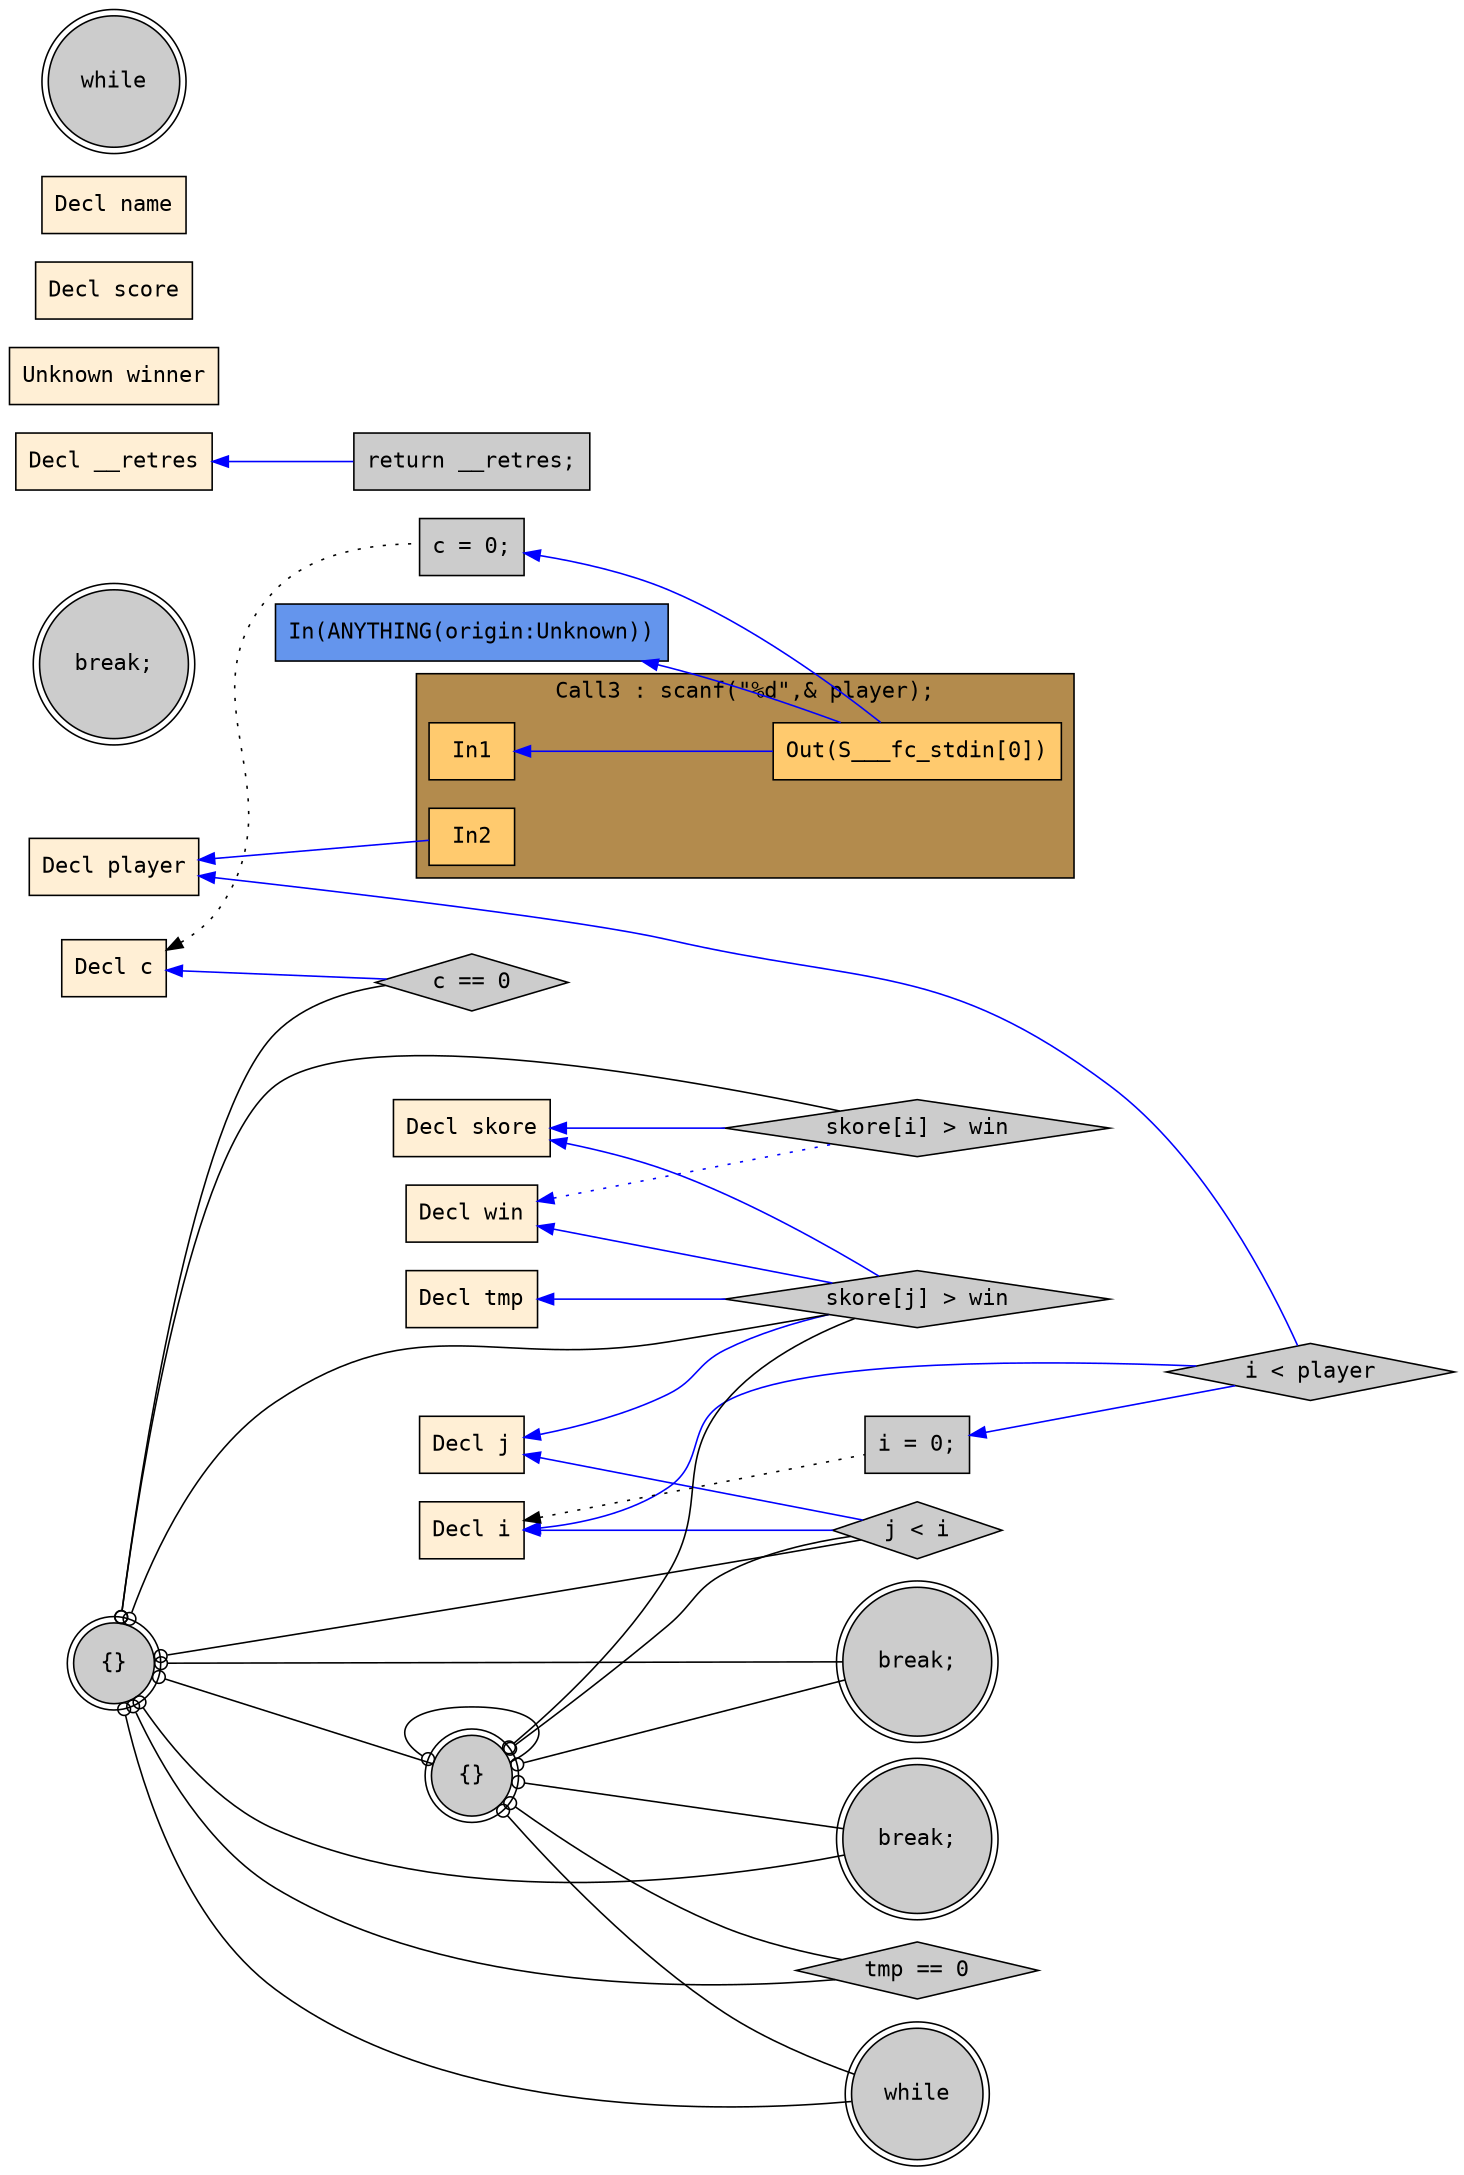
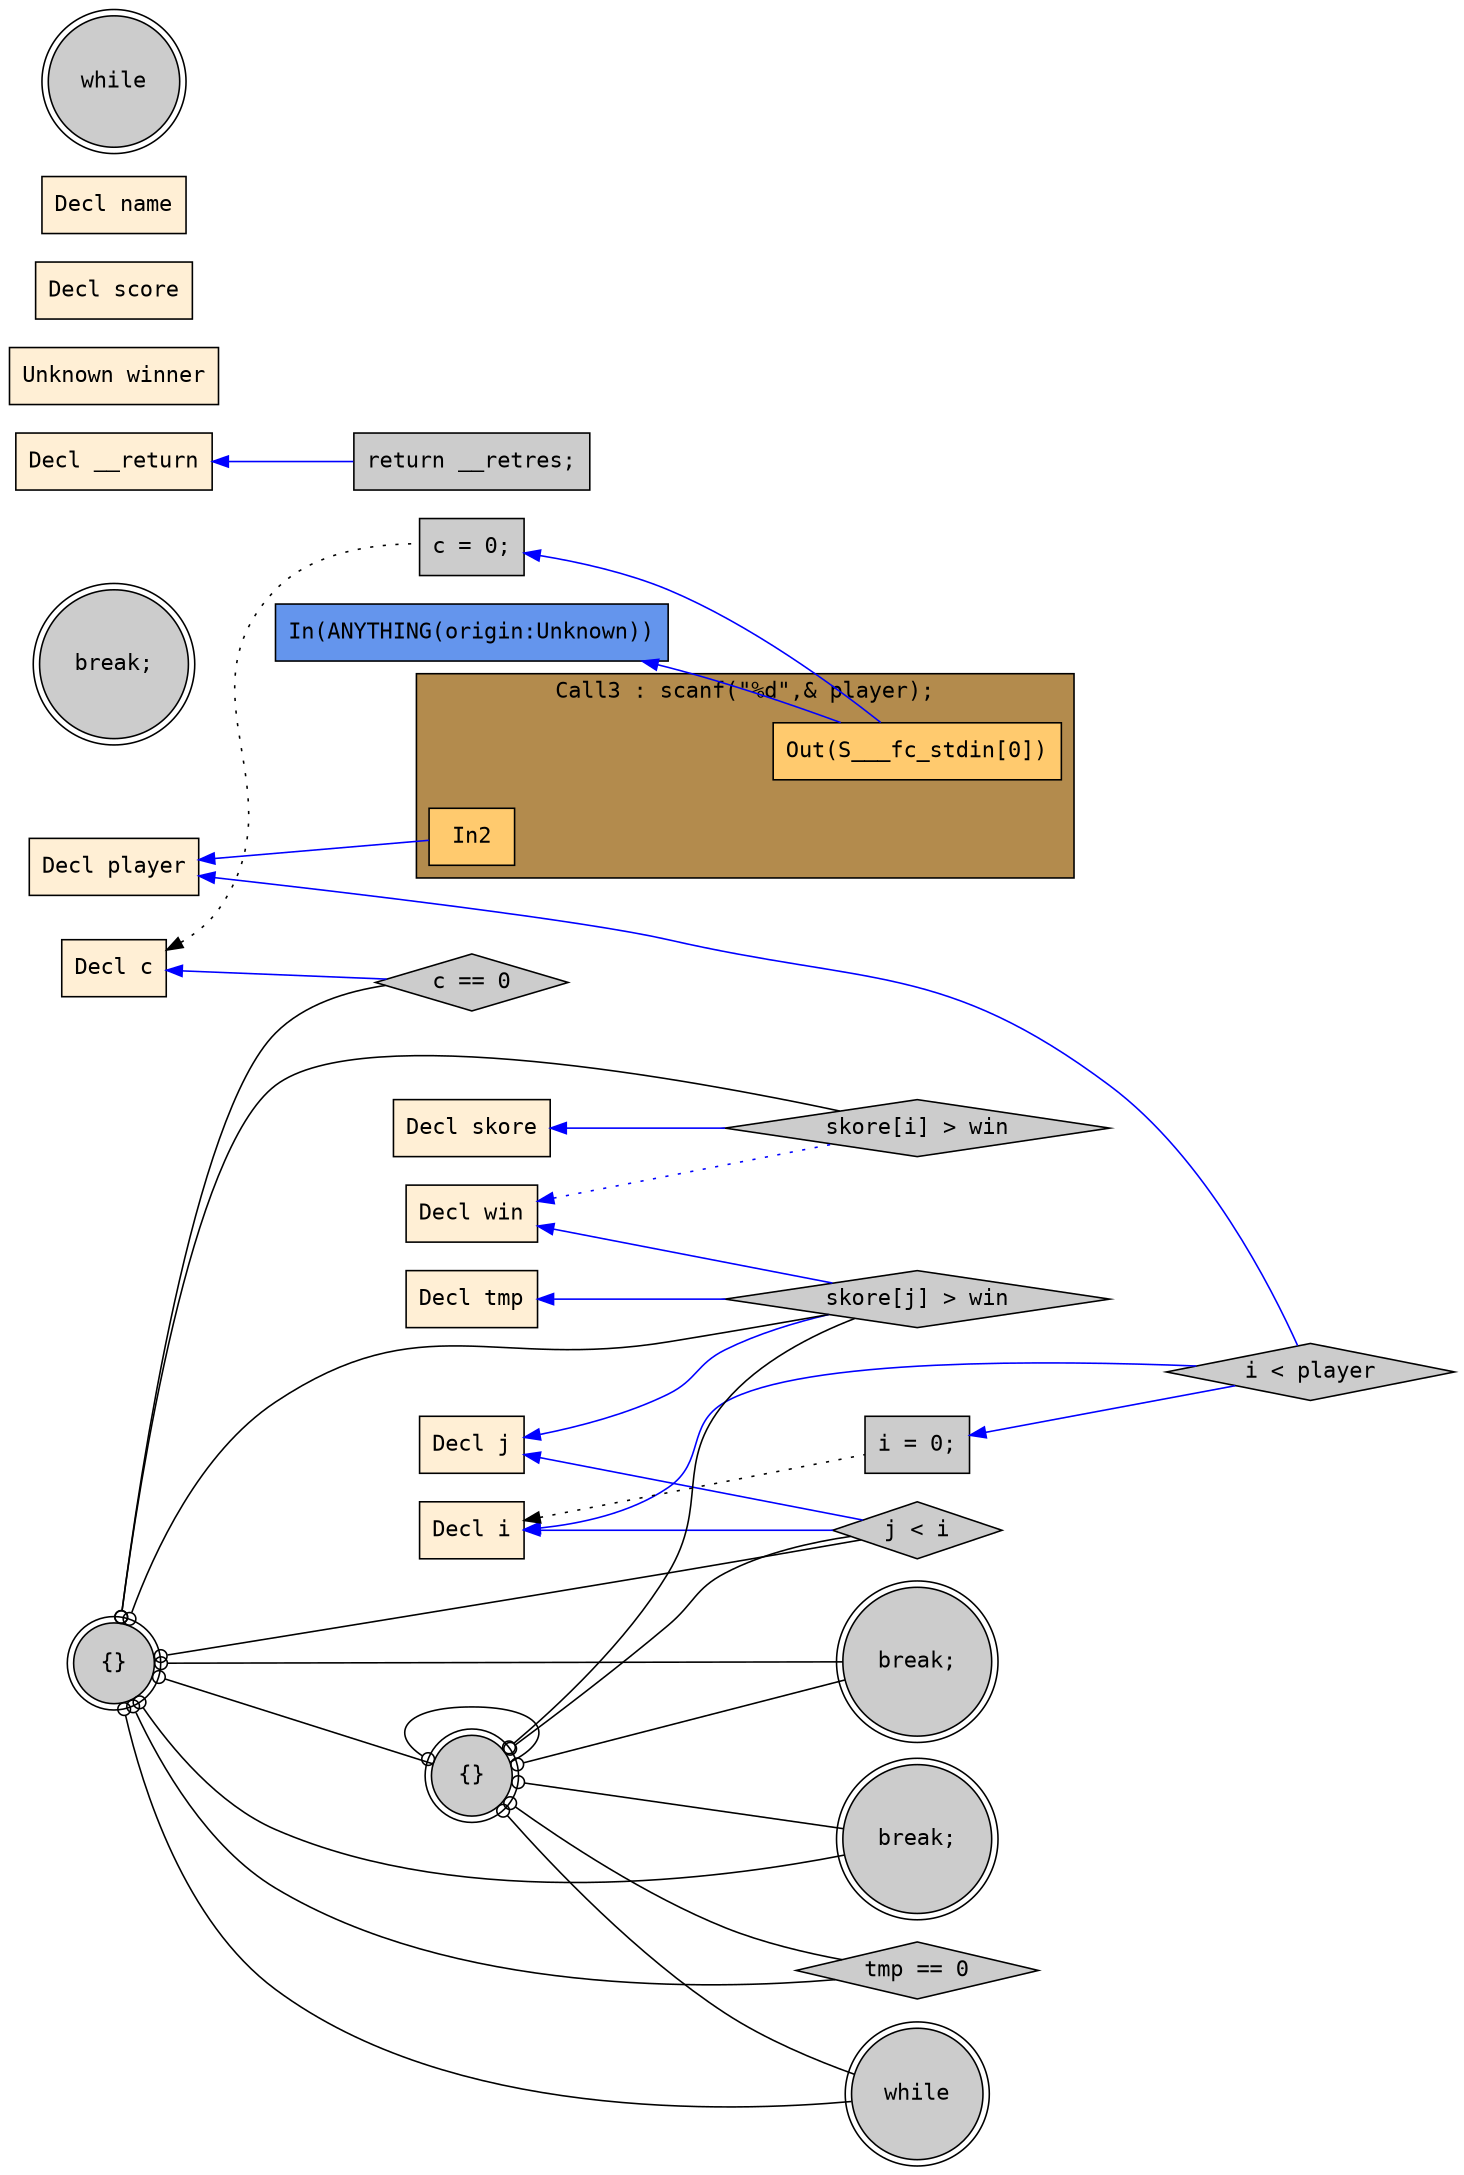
(114, 462) -> (114, 462)
(472, 751) -> none
(728, 1196) -> none
